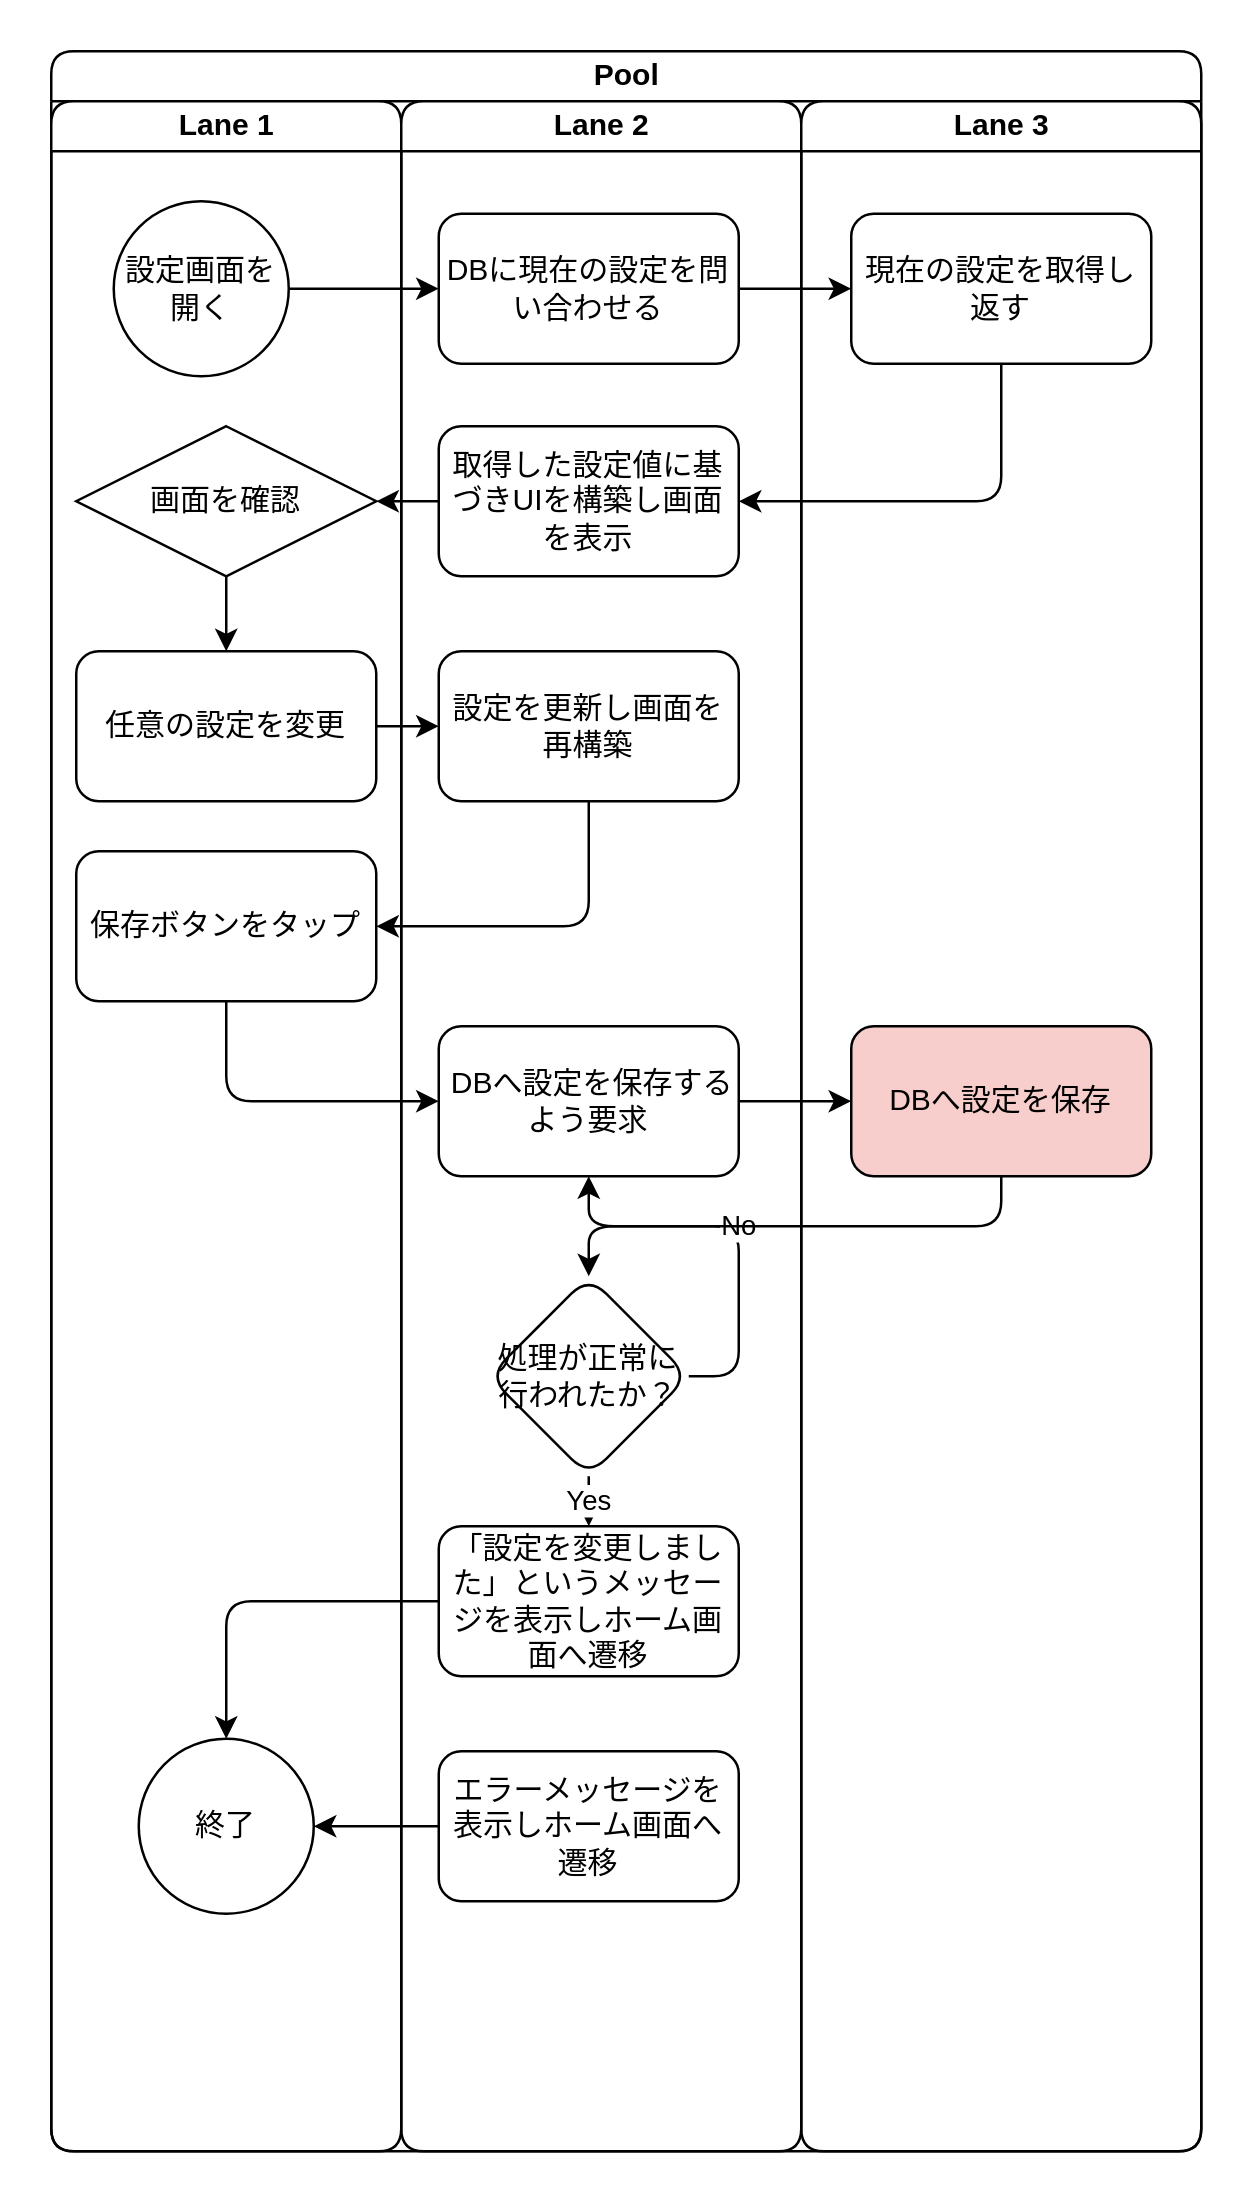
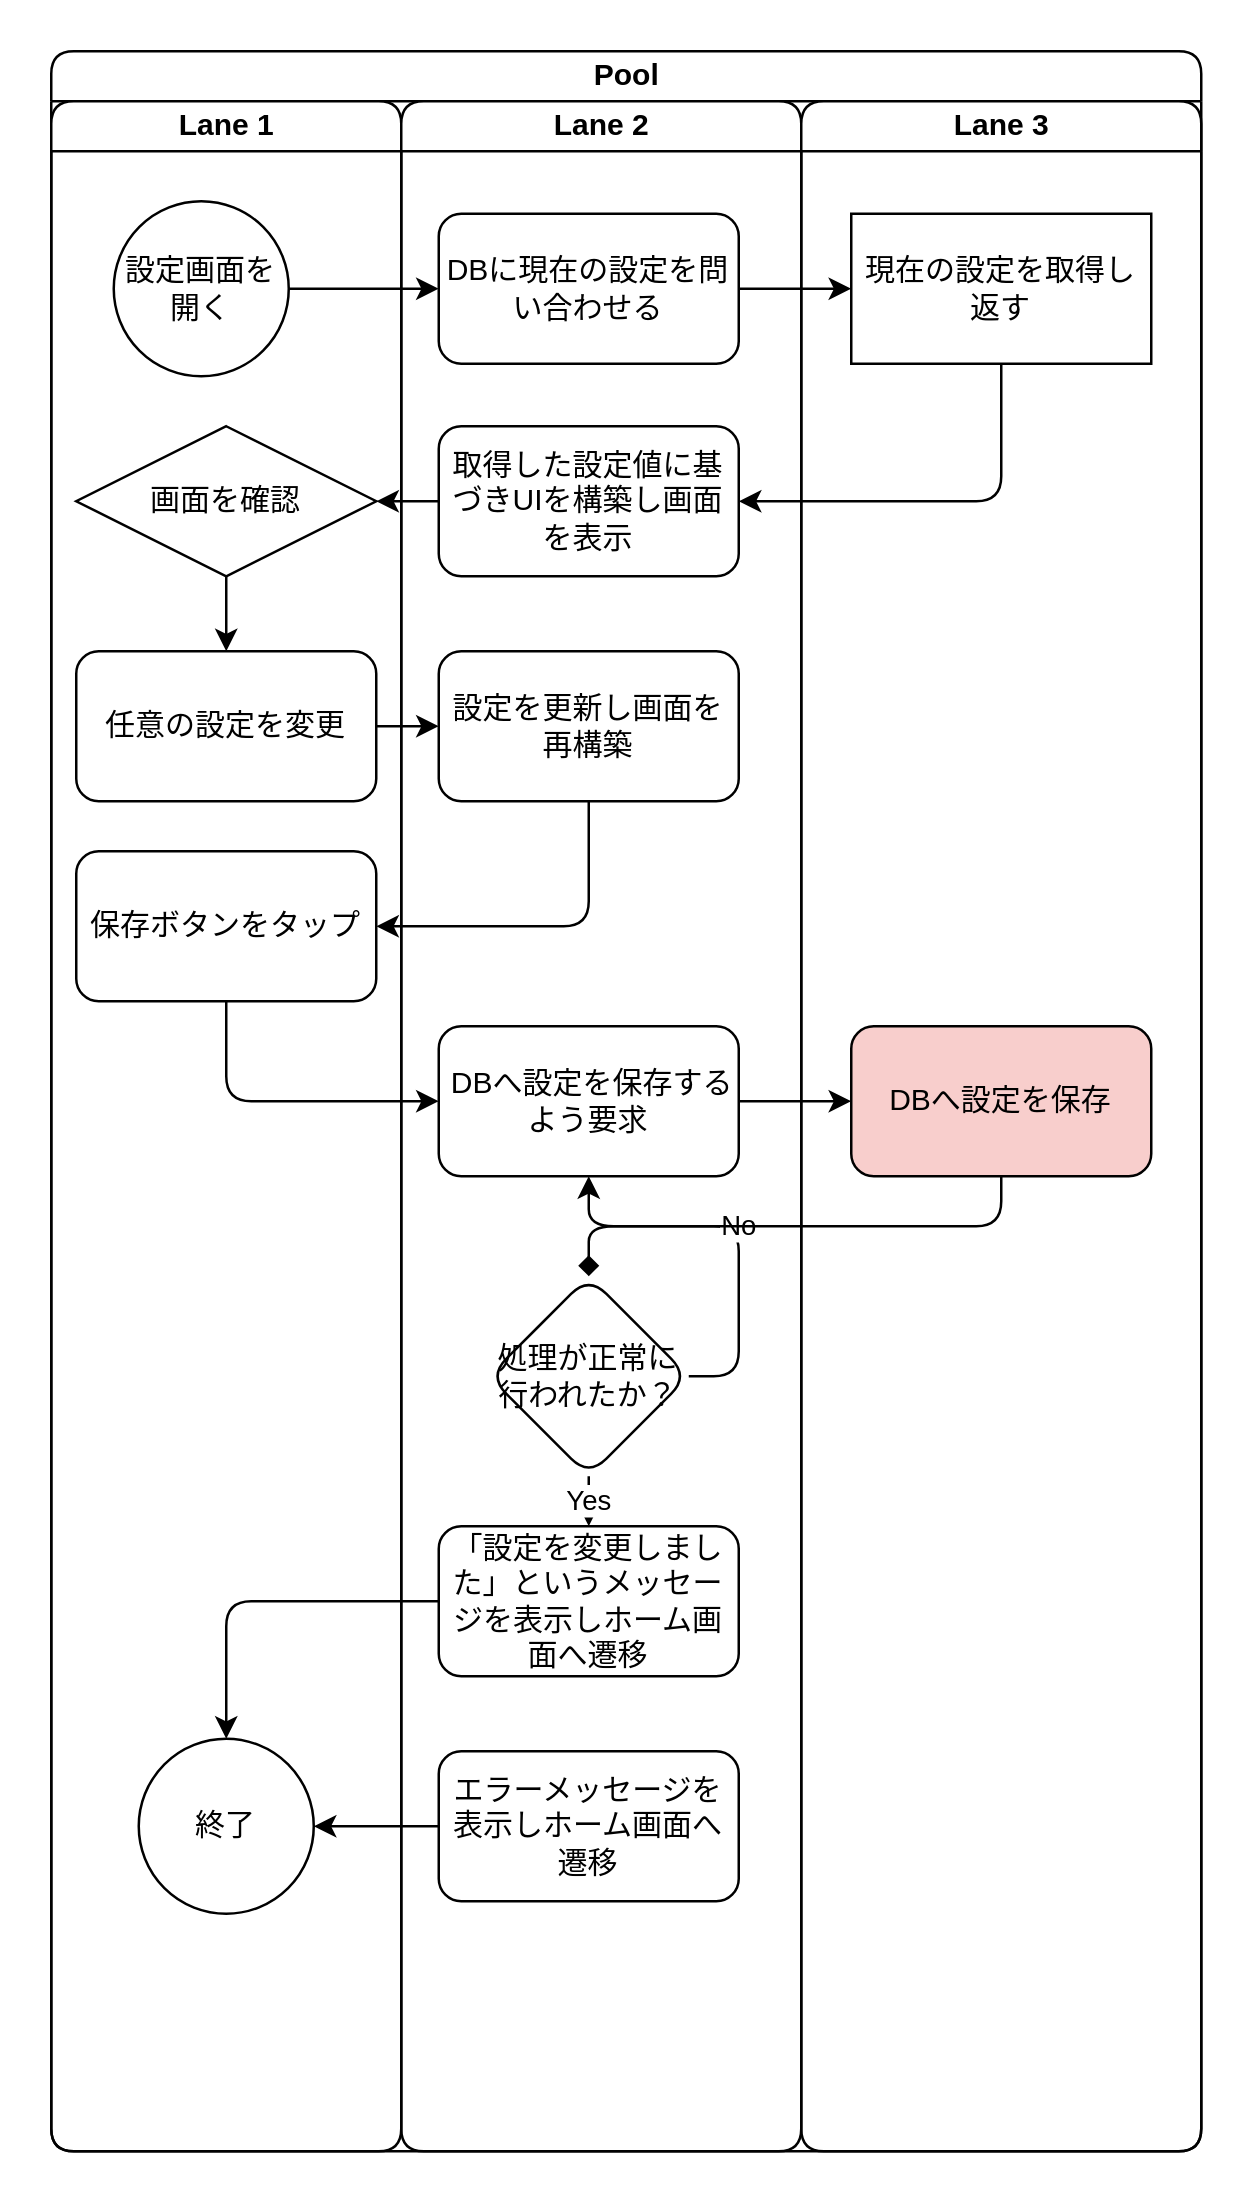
(1001, 289) -> (1001, 289)
(589, 1257) -> (589, 1256)
